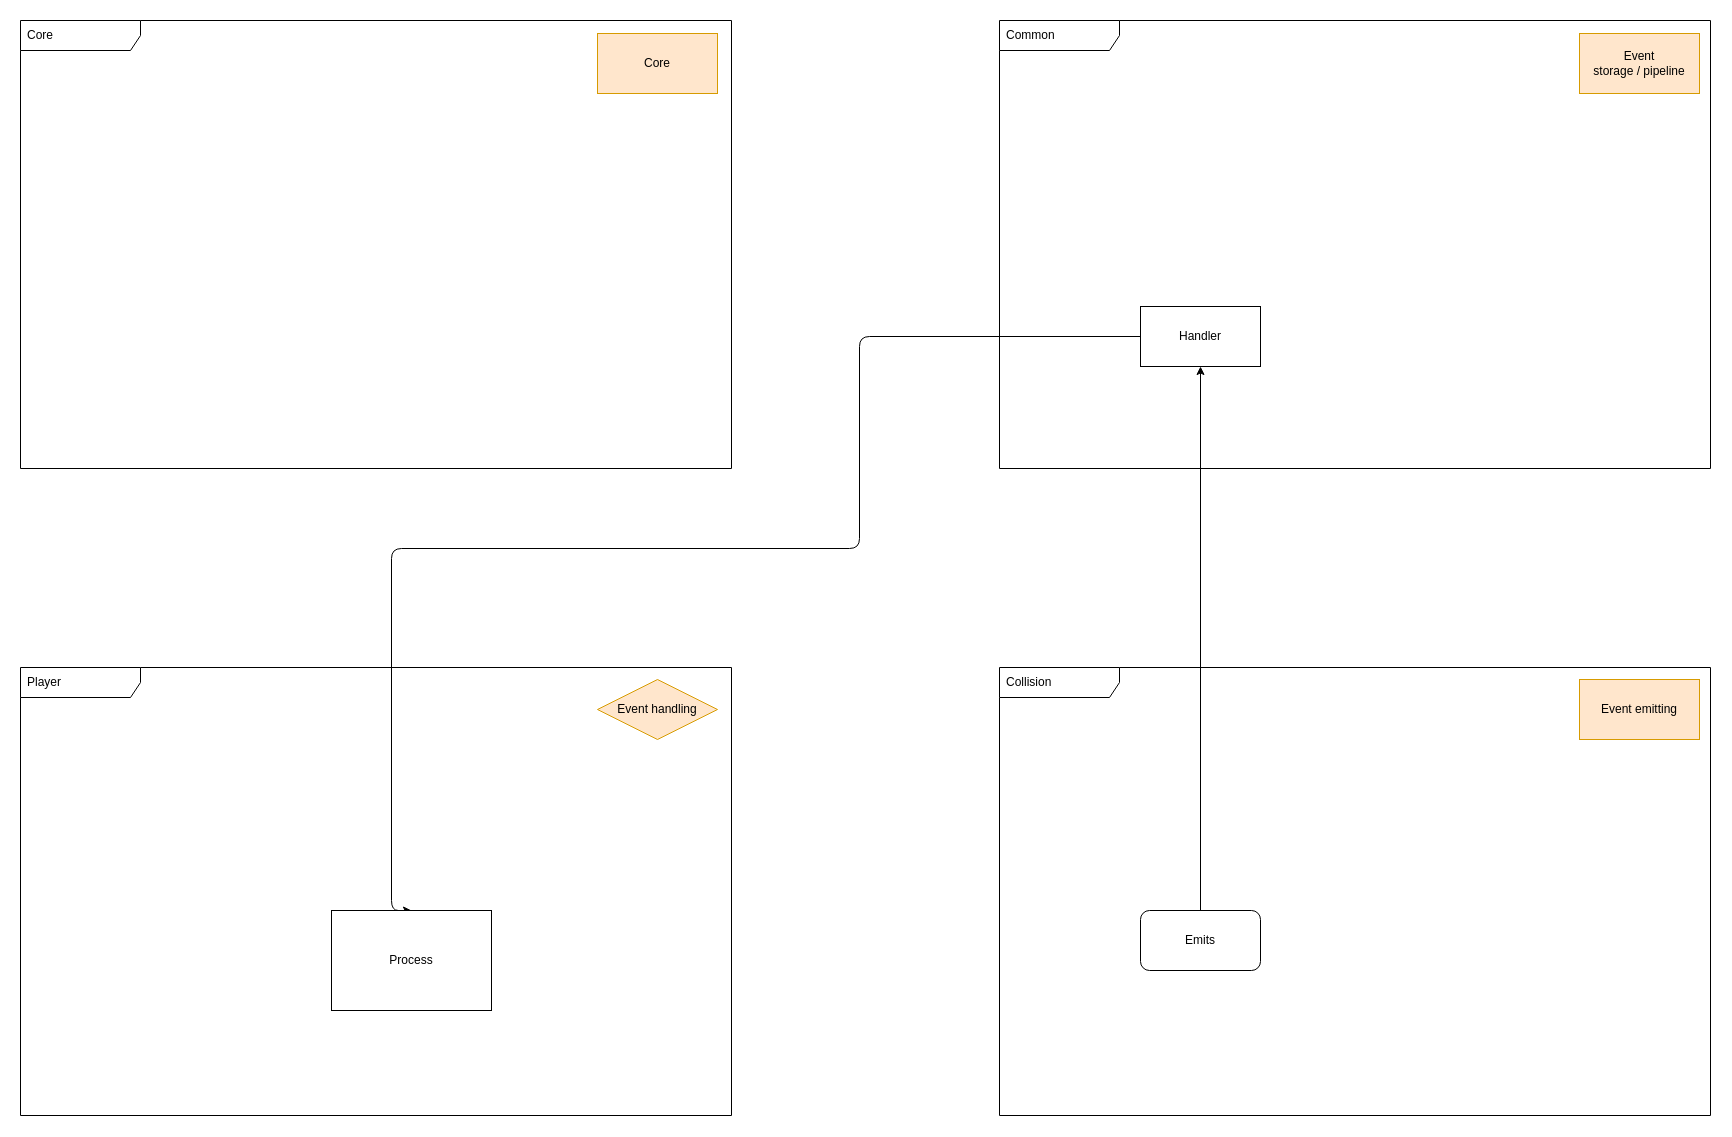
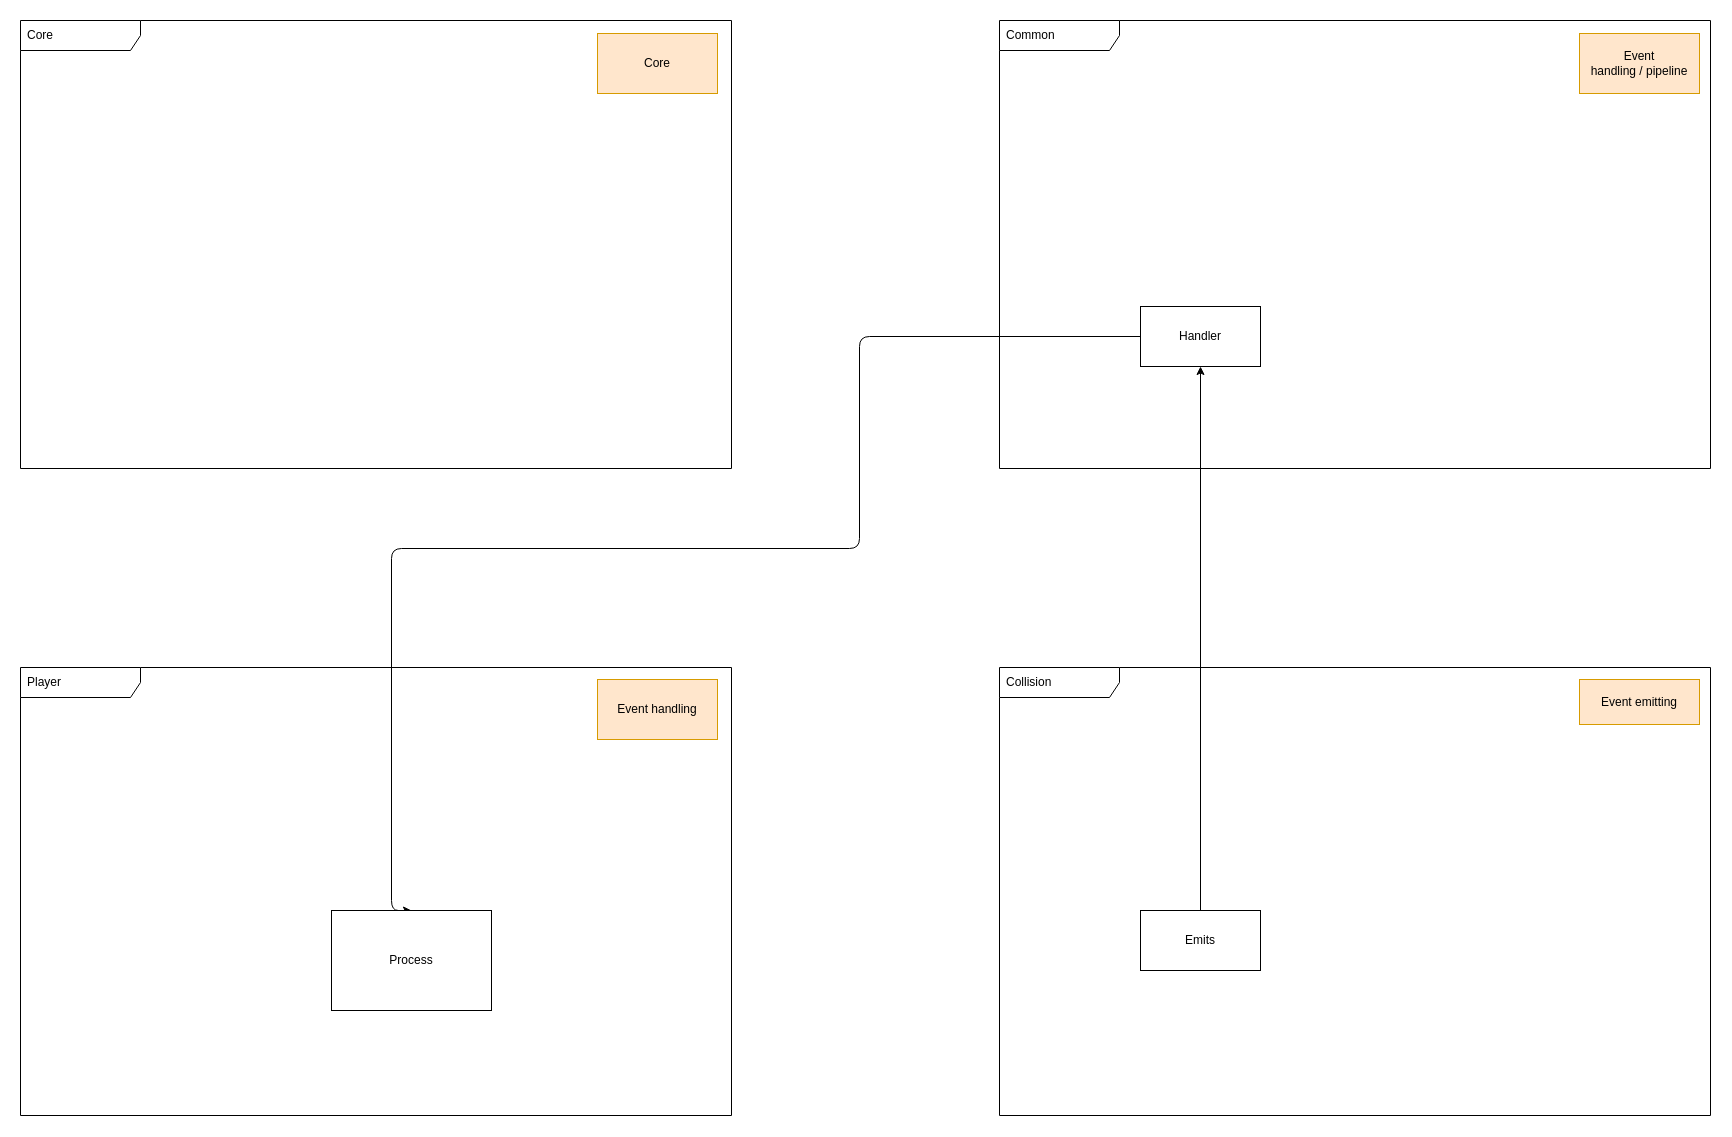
(1640, 64) -> (1640, 64)
(658, 710) -> (658, 710)
(1640, 710) -> (1640, 702)
(1201, 941) -> (1201, 941)
